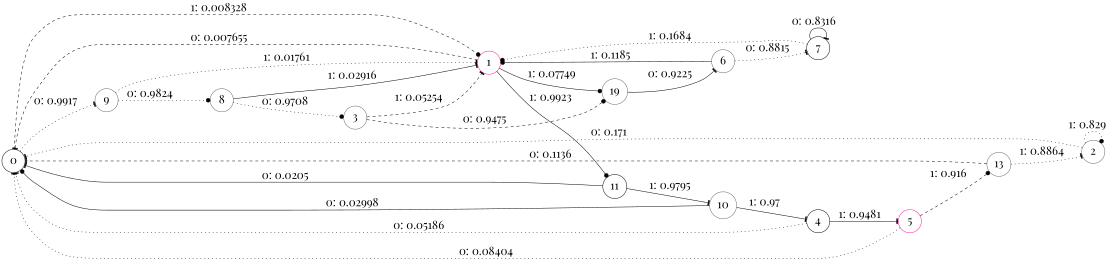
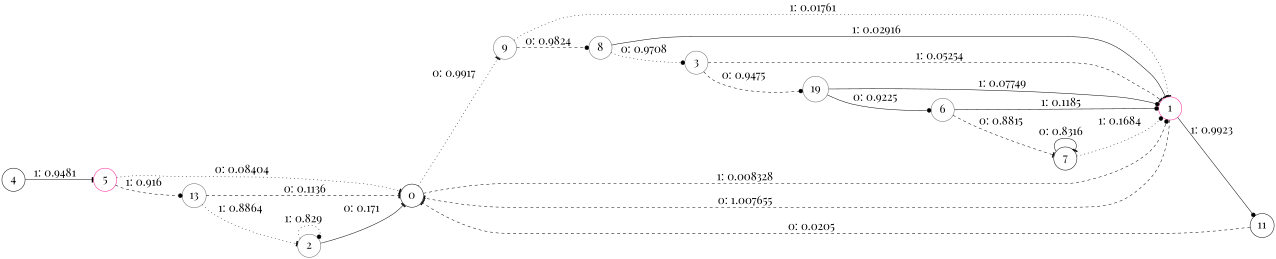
(222, 38) -> (748, 201)
(770, 59) -> (1002, 137)
(547, 85) -> (992, 90)
(673, 89) -> (876, 108)
(162, 100) -> (551, 48)
(554, 141) -> (364, 229)
(314, 182) -> (834, 233)
(723, 205) -> none
(398, 232) -> none
